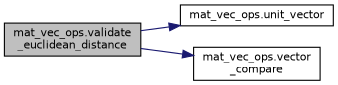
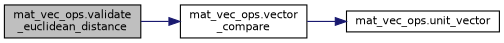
(155, 29) -> (321, 21)
